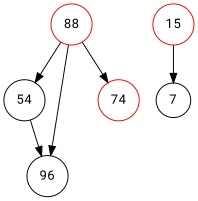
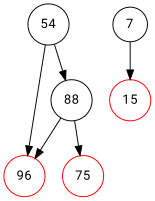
(72, 24) -> (72, 100)
(51, 58) -> (59, 58)
(173, 59) -> (130, 56)
(119, 100) -> (83, 176)
(48, 176) -> (24, 176)
